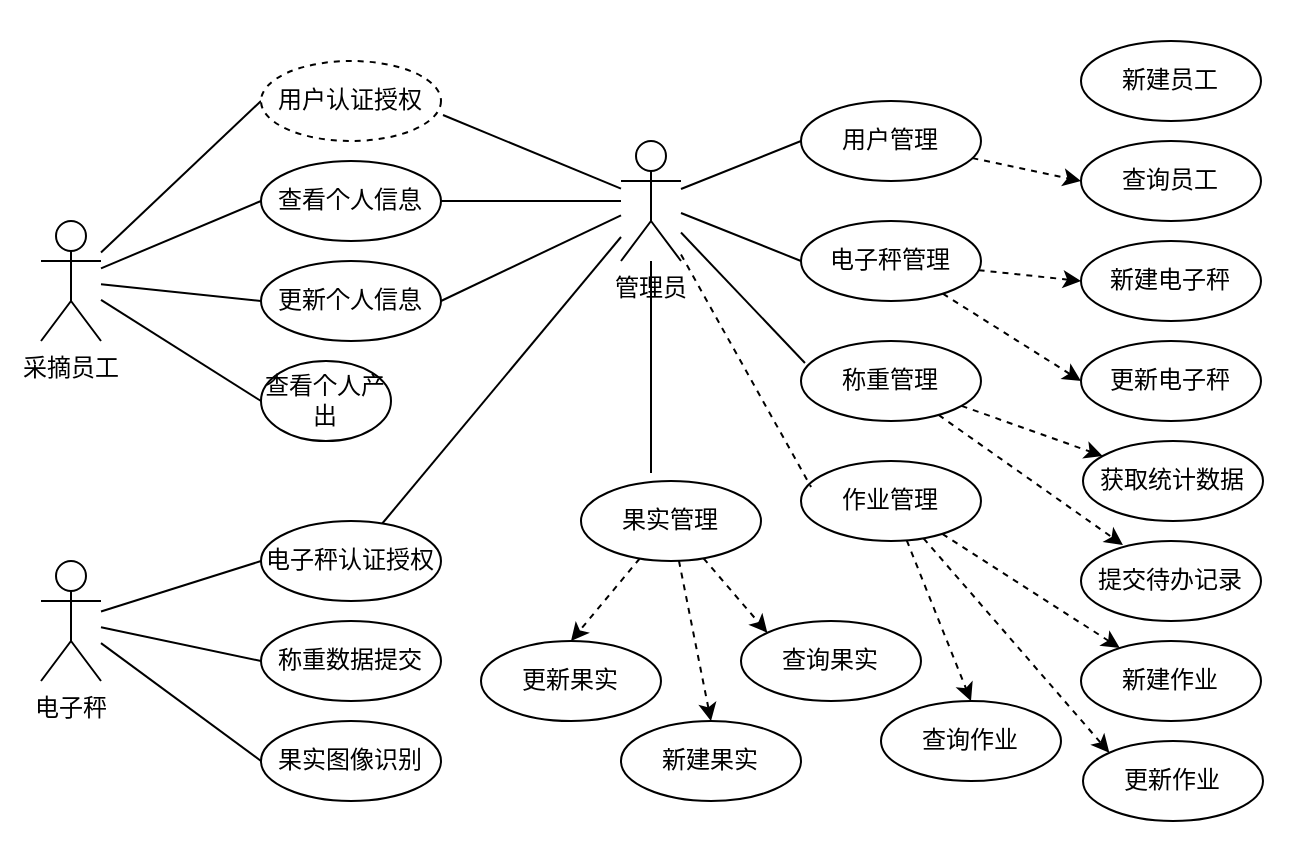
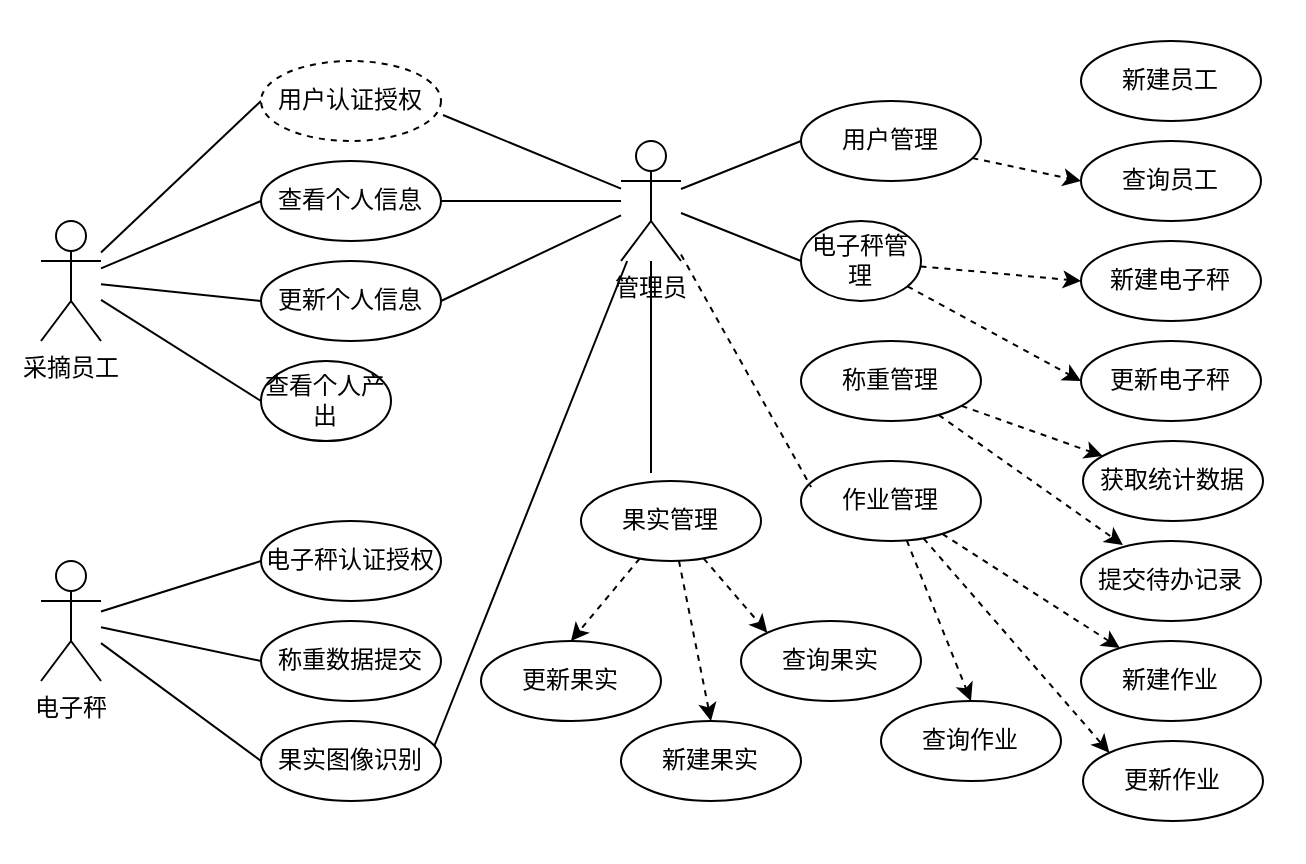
(891, 261) -> (861, 261)
(743, 297) -> none
(502, 380) -> (531, 504)
